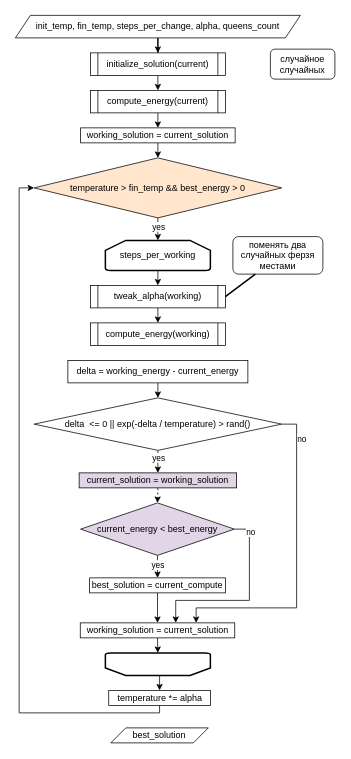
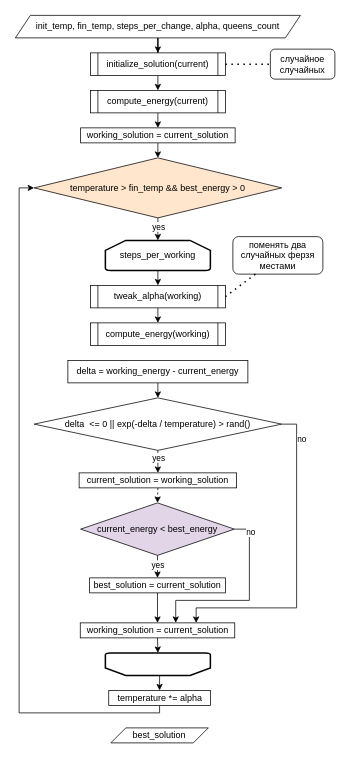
none -> (247, 64)
(240, 286) -> (240, 286)
(158, 480) -> (158, 480)
(158, 585) -> (158, 585)
